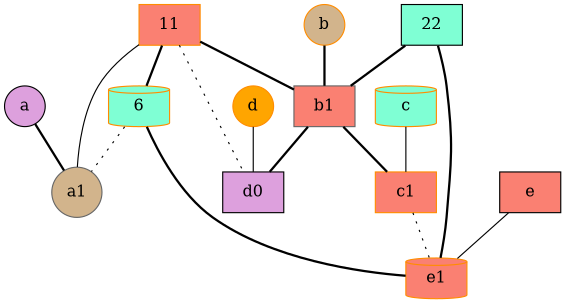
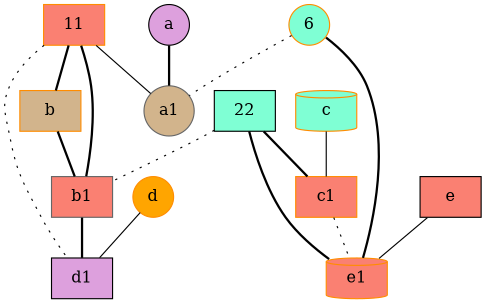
(324, 25) -> (50, 111)
(154, 66) -> (62, 68)
(378, 66) -> (164, 156)
(139, 106) -> (309, 25)
(365, 149) -> (286, 154)
(253, 192) -> (82, 278)
